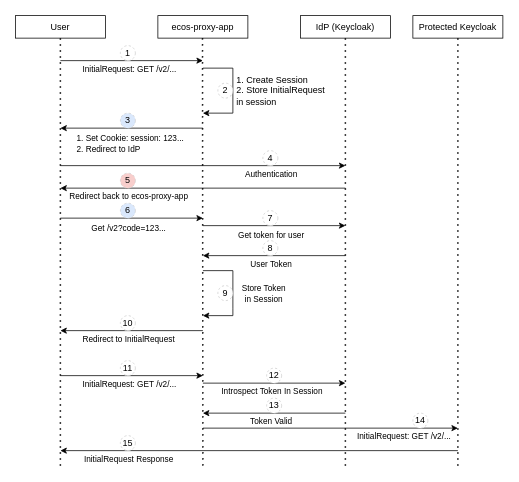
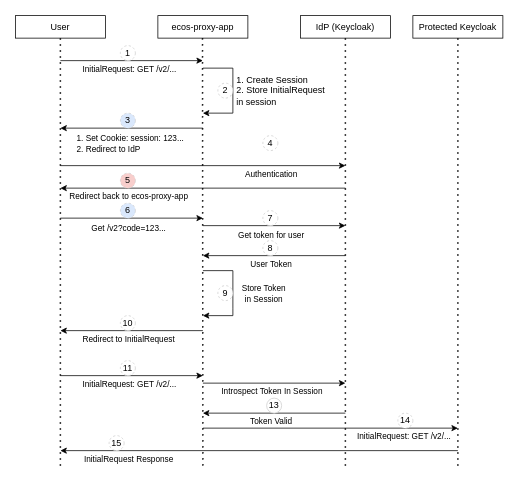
(270, 158) -> (270, 143)
(274, 375) -> none
(274, 405) -> (274, 405)
(420, 420) -> (405, 420)
(128, 443) -> (117, 443)
